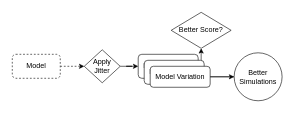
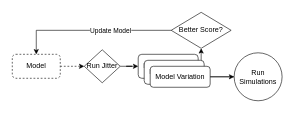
none -> (111, 30)
(102, 66) -> (102, 66)
(258, 77) -> (258, 77)
